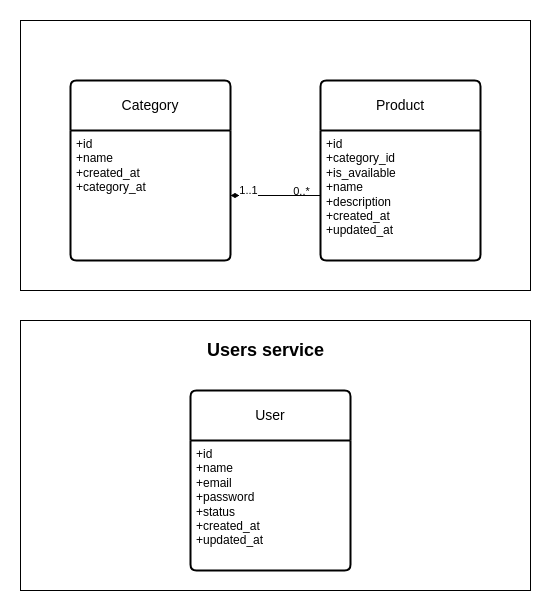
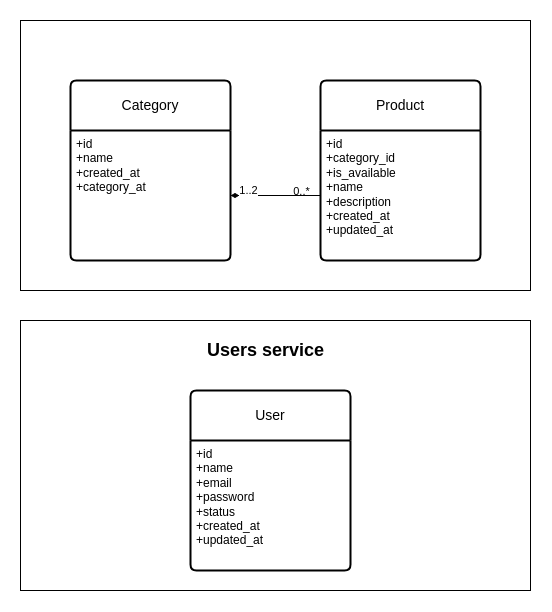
(249, 191) -> (249, 191)
